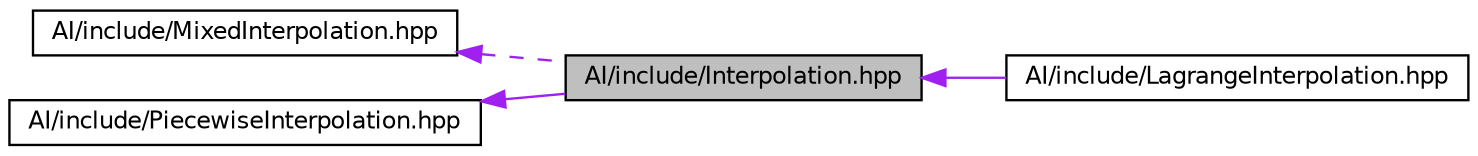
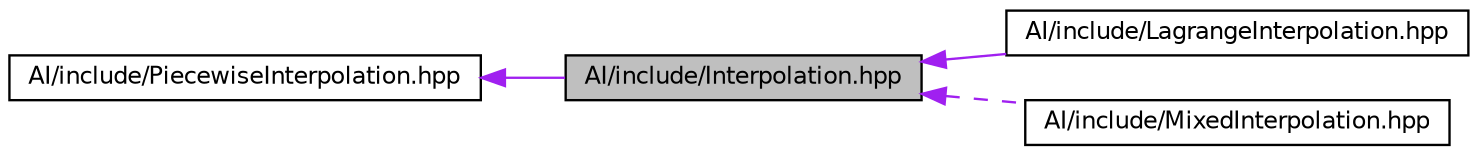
(523, 58) -> (985, 100)
